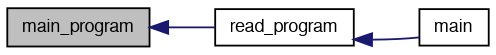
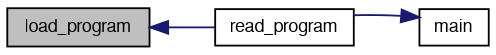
(78, 27) -> (78, 27)
(396, 39) -> (377, 15)
